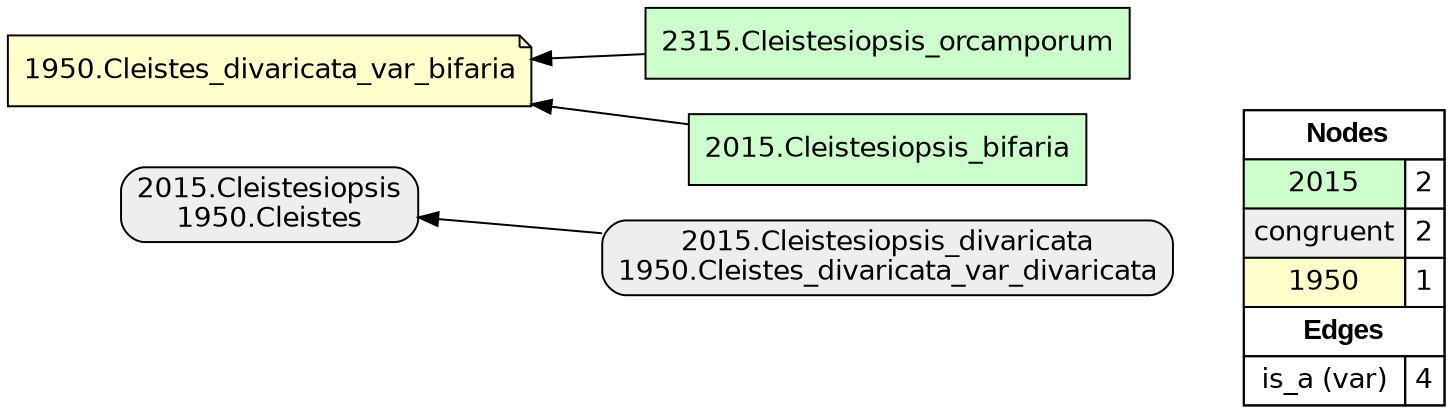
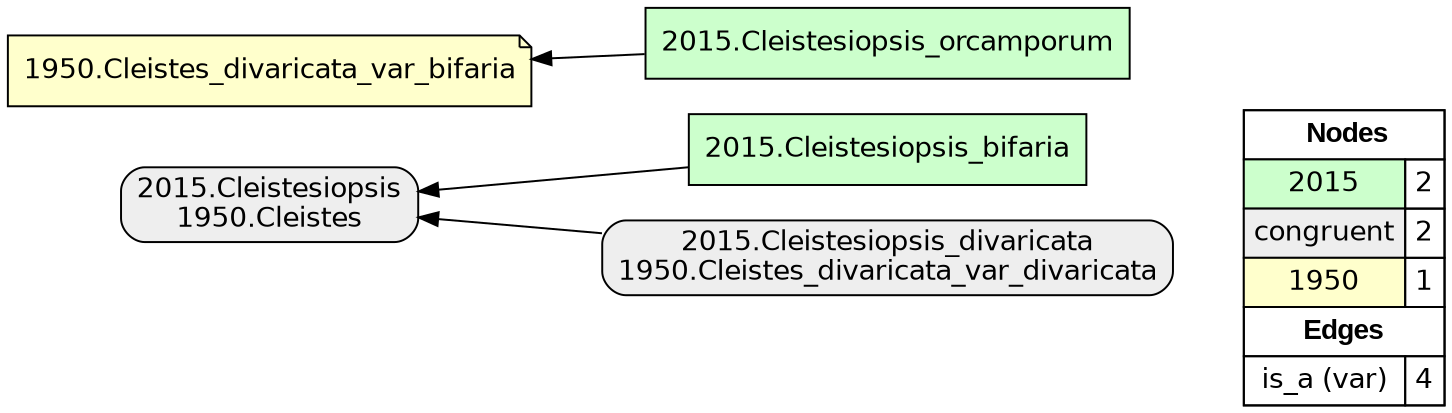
(888, 43) -> (888, 43)
(620, 116) -> (564, 178)
